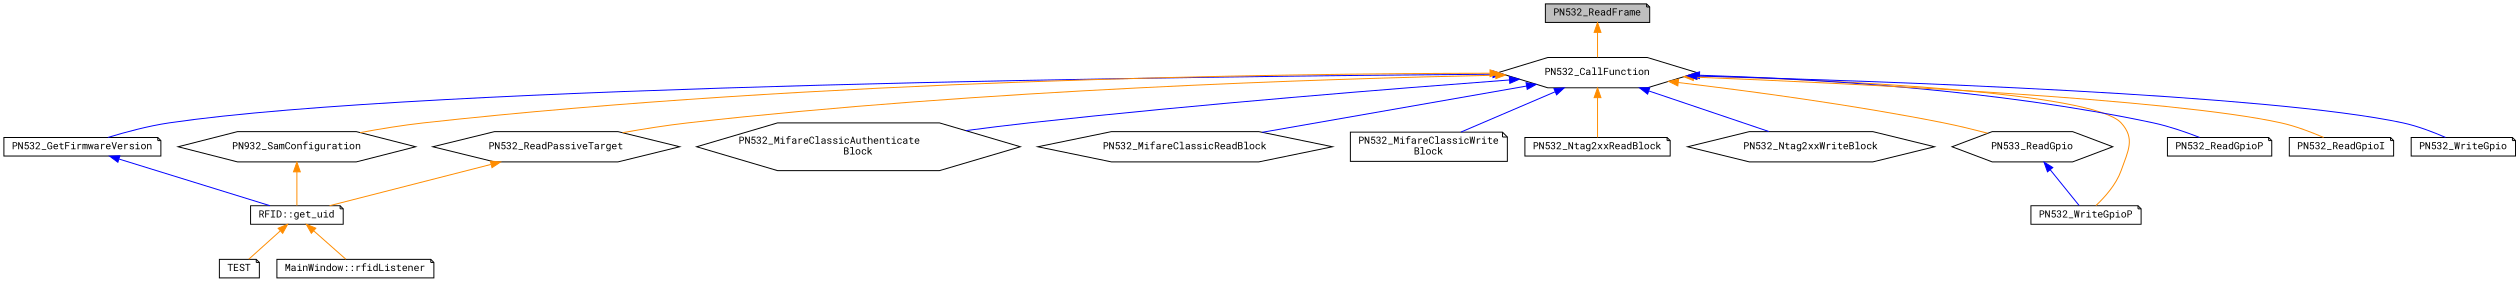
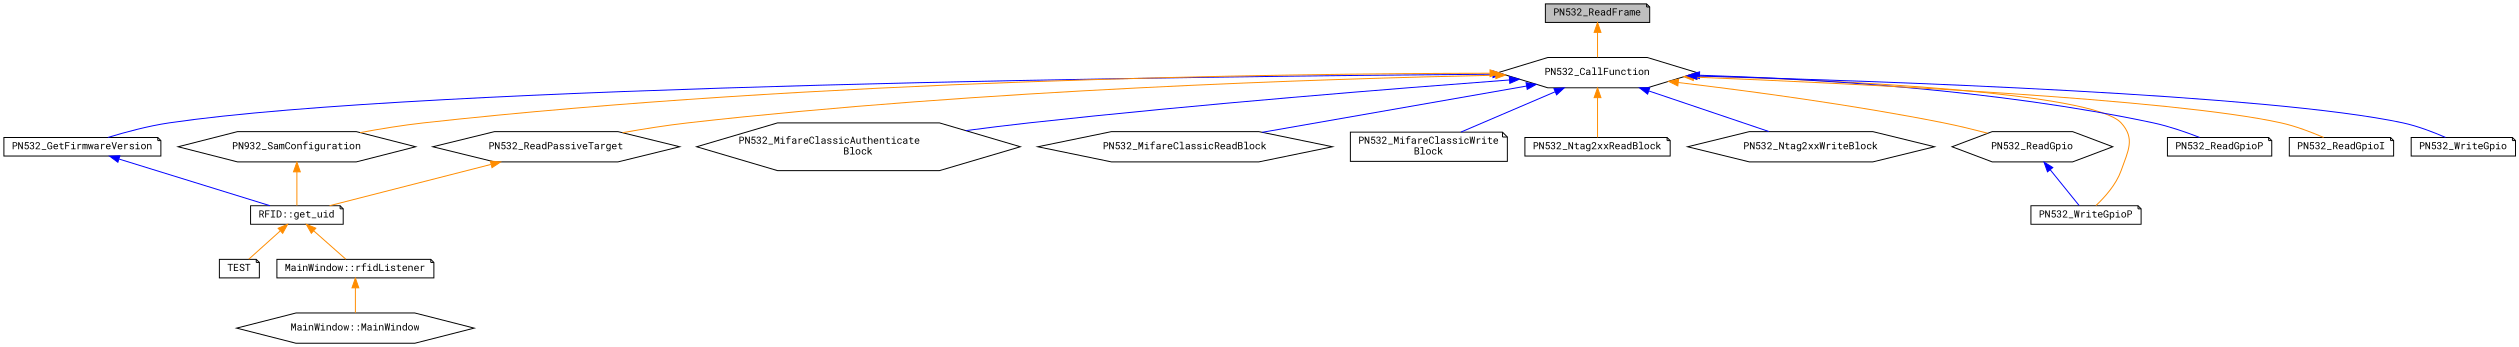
(2032, 147) -> (2032, 147)
none -> (355, 328)
